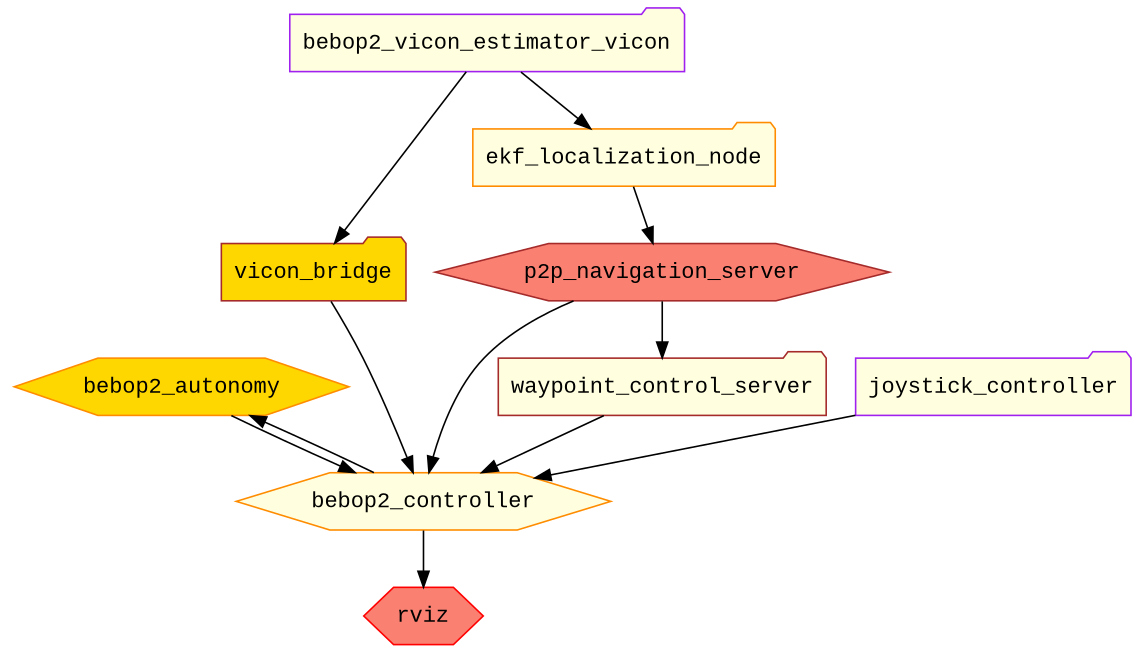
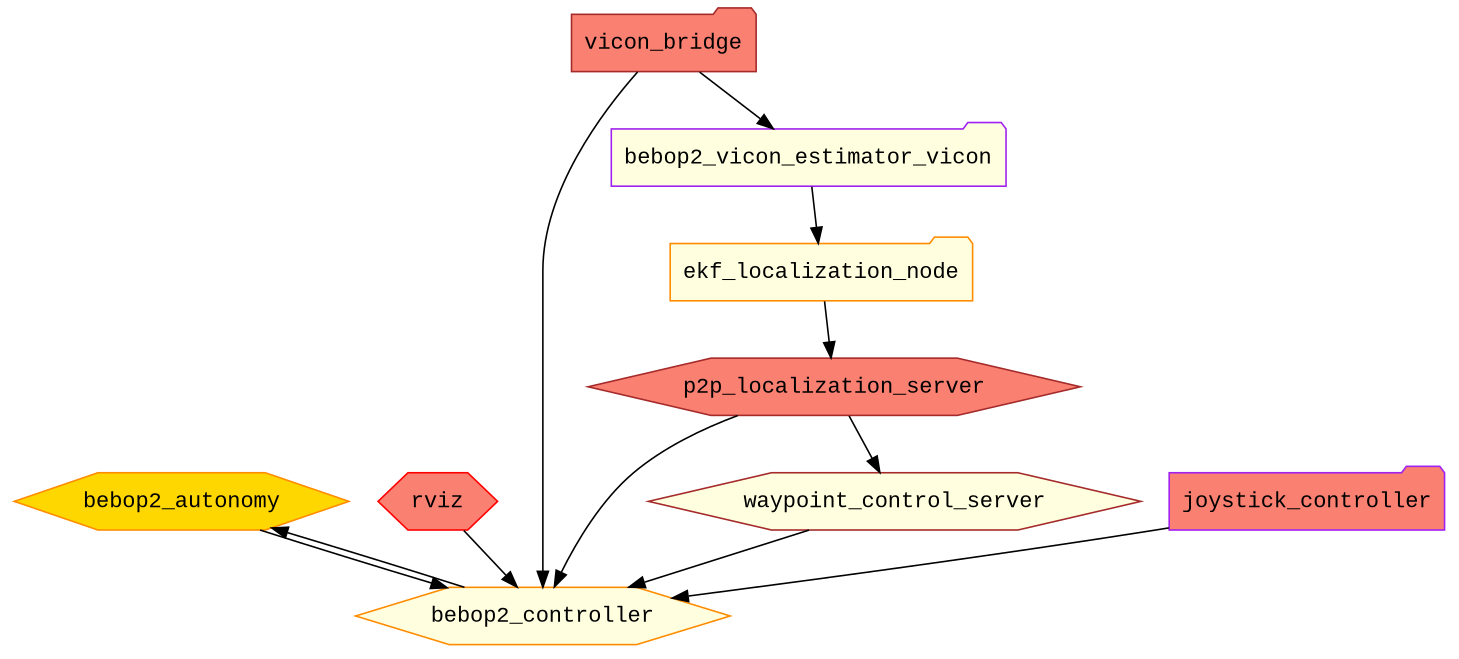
(405, 151) -> (730, 95)
(314, 272) -> (664, 43)
(662, 272) -> (834, 387)
(662, 387) -> (895, 501)
(993, 387) -> (1307, 501)
(423, 551) -> (485, 553)
